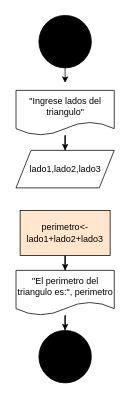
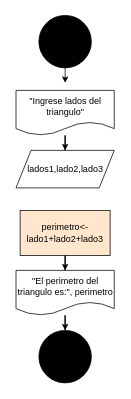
(65, 169) -> (65, 169)
